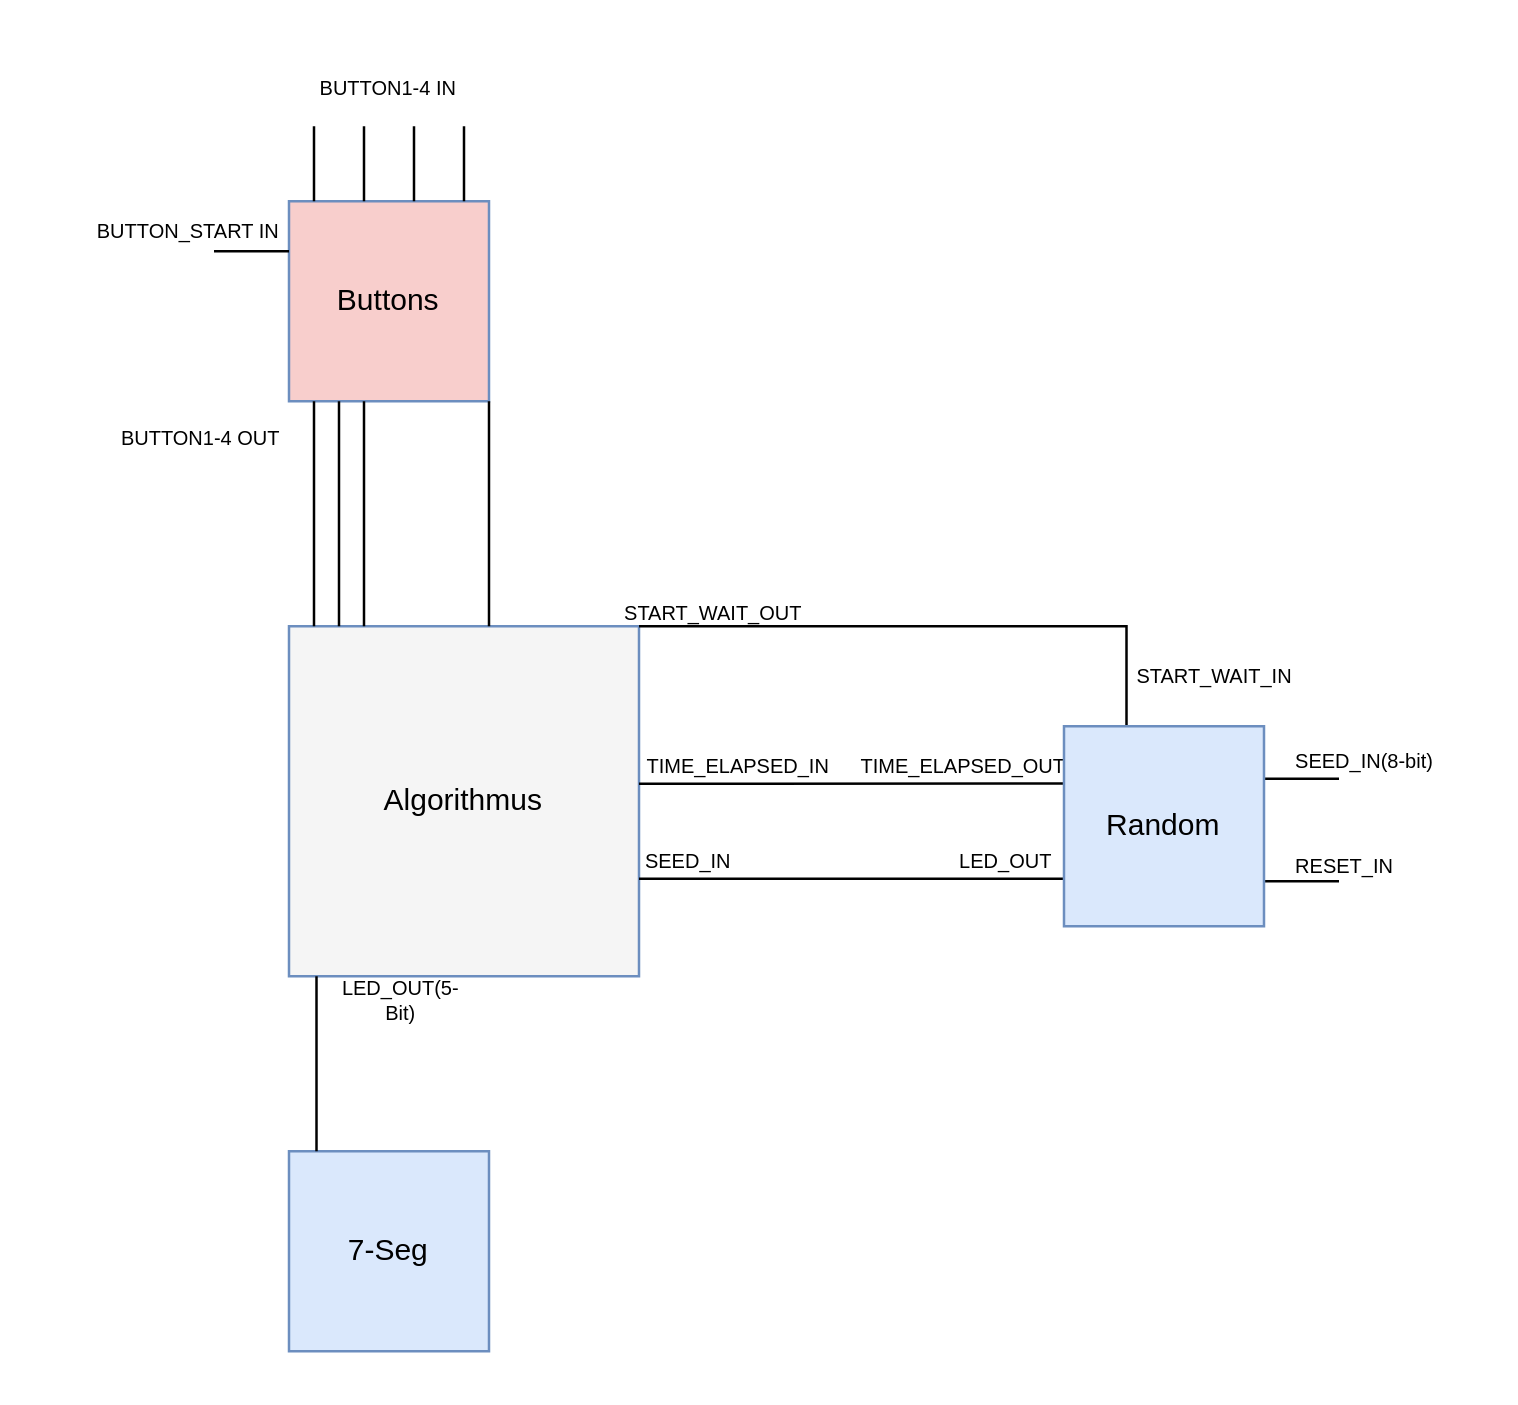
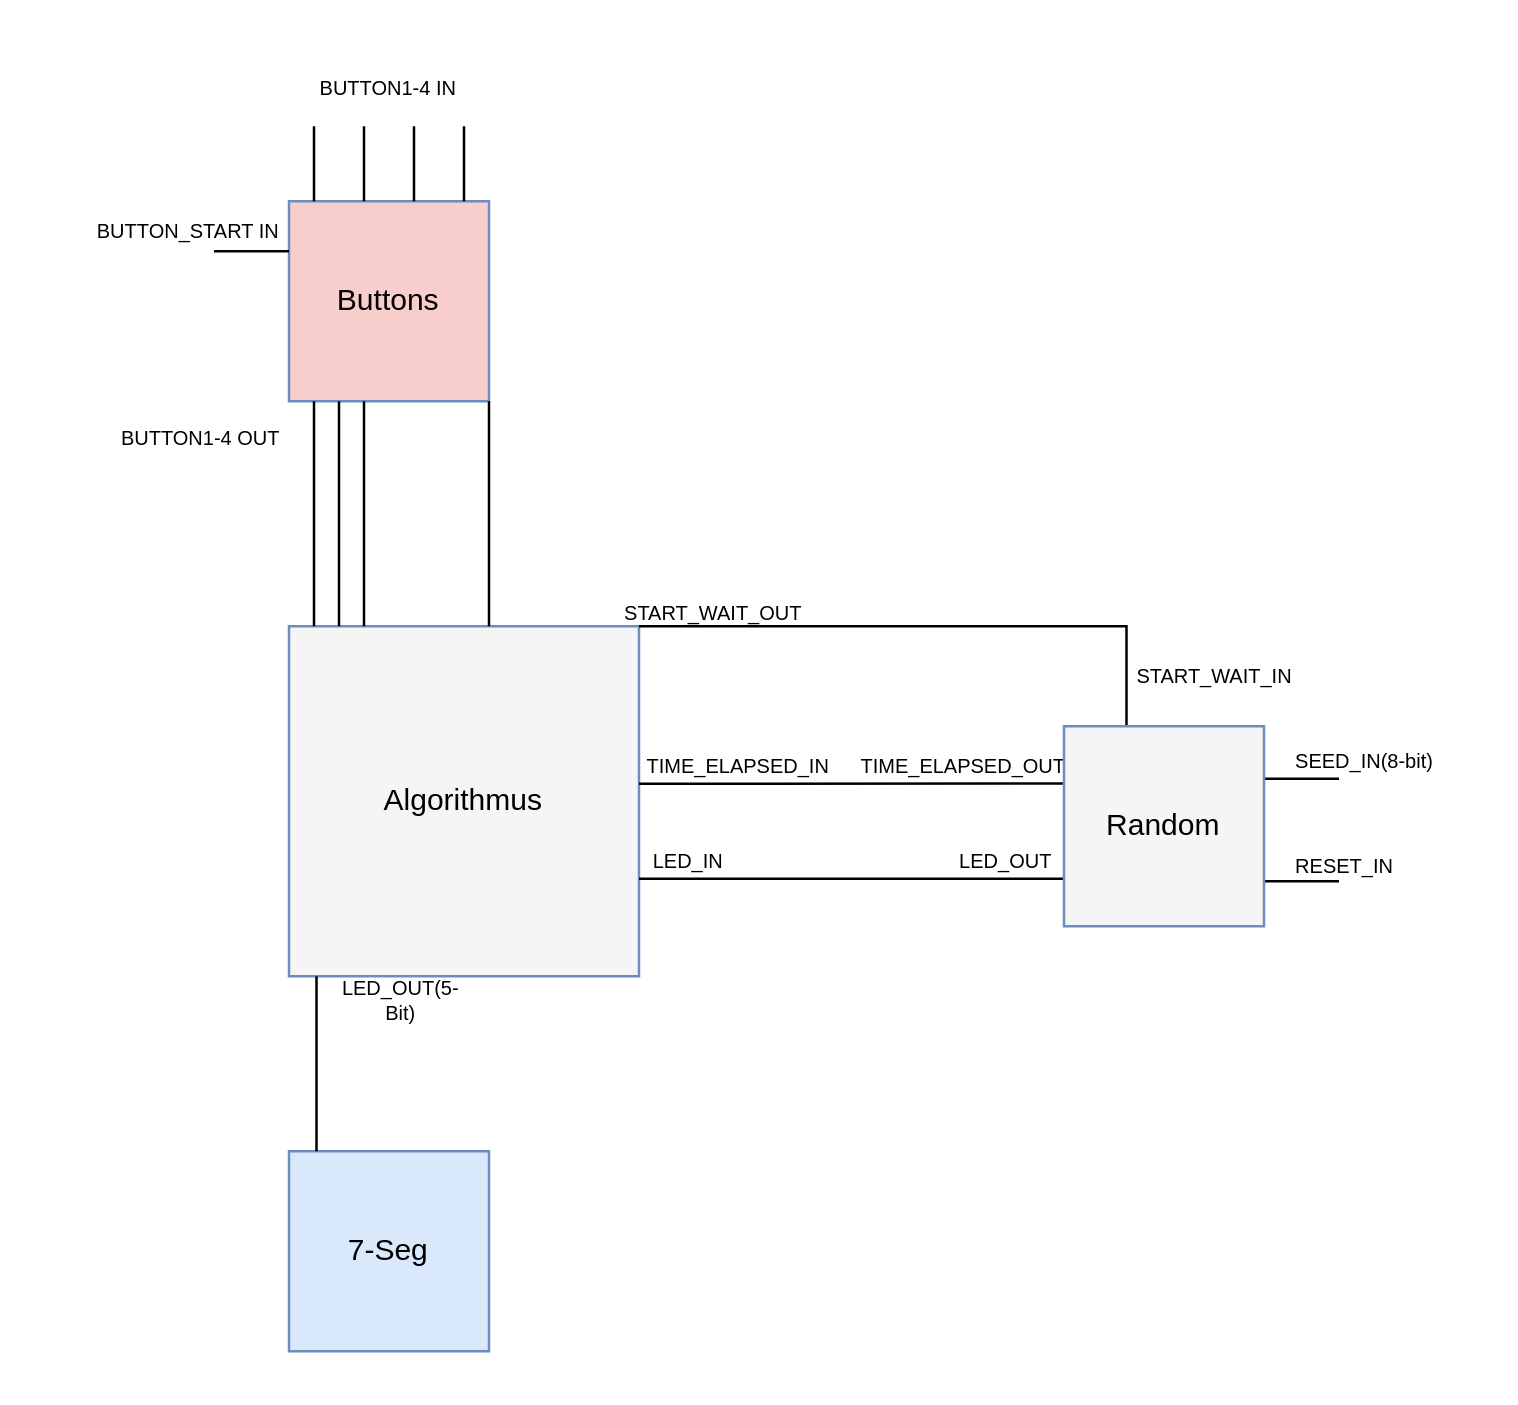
(1164, 826) -> (1164, 826)
(689, 861) -> (689, 861)
